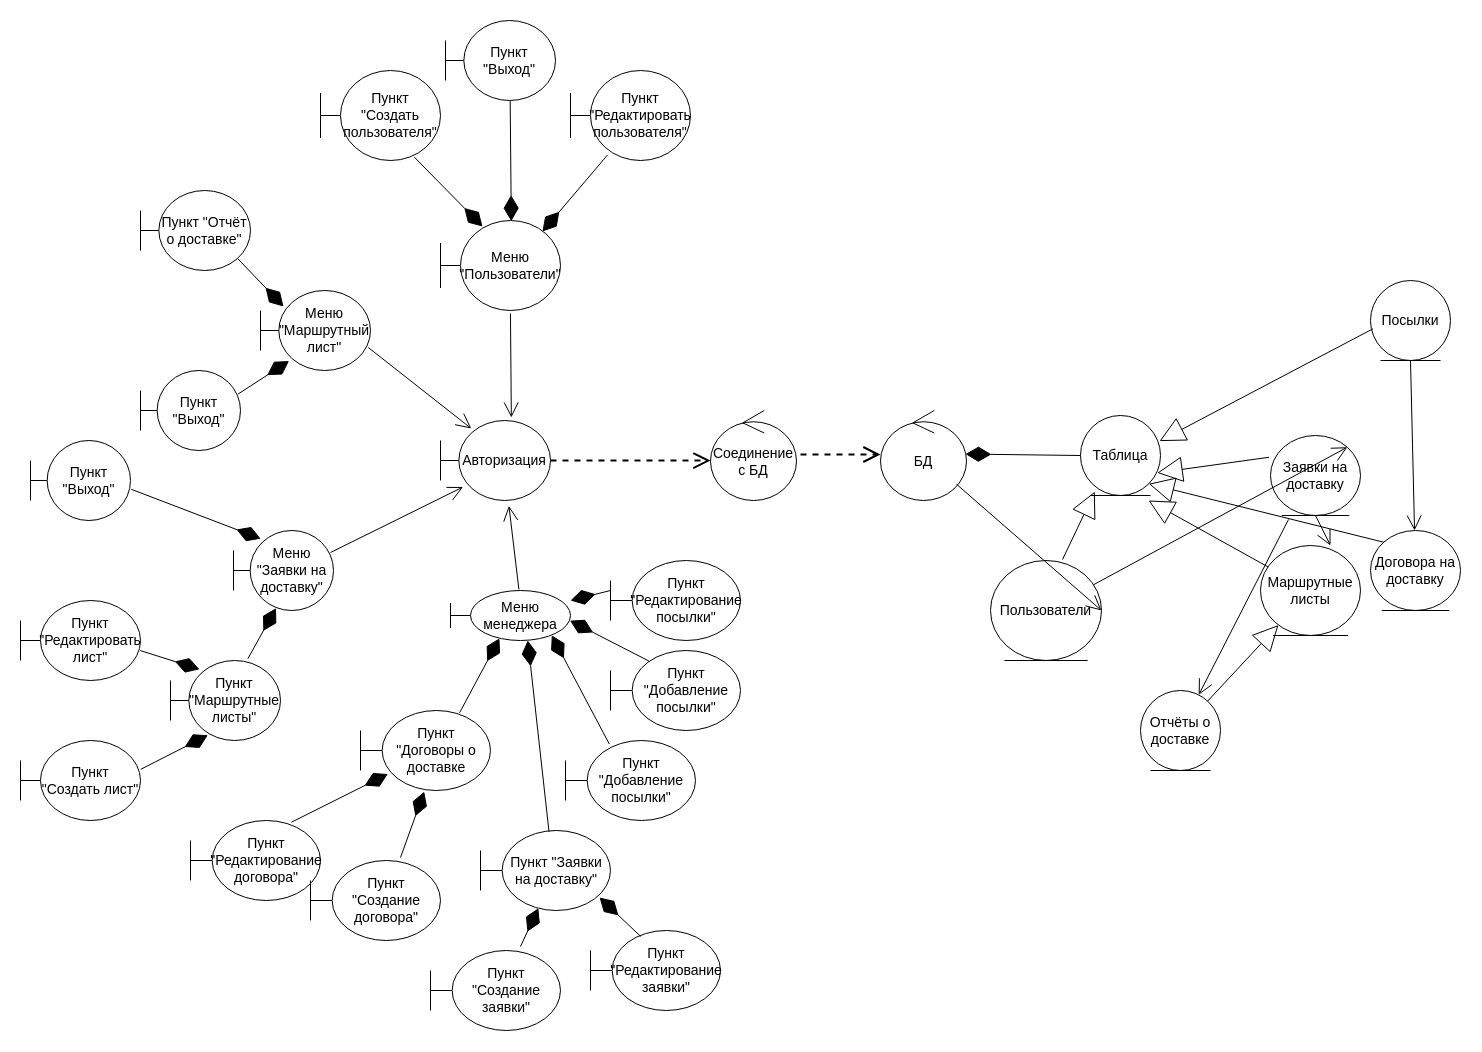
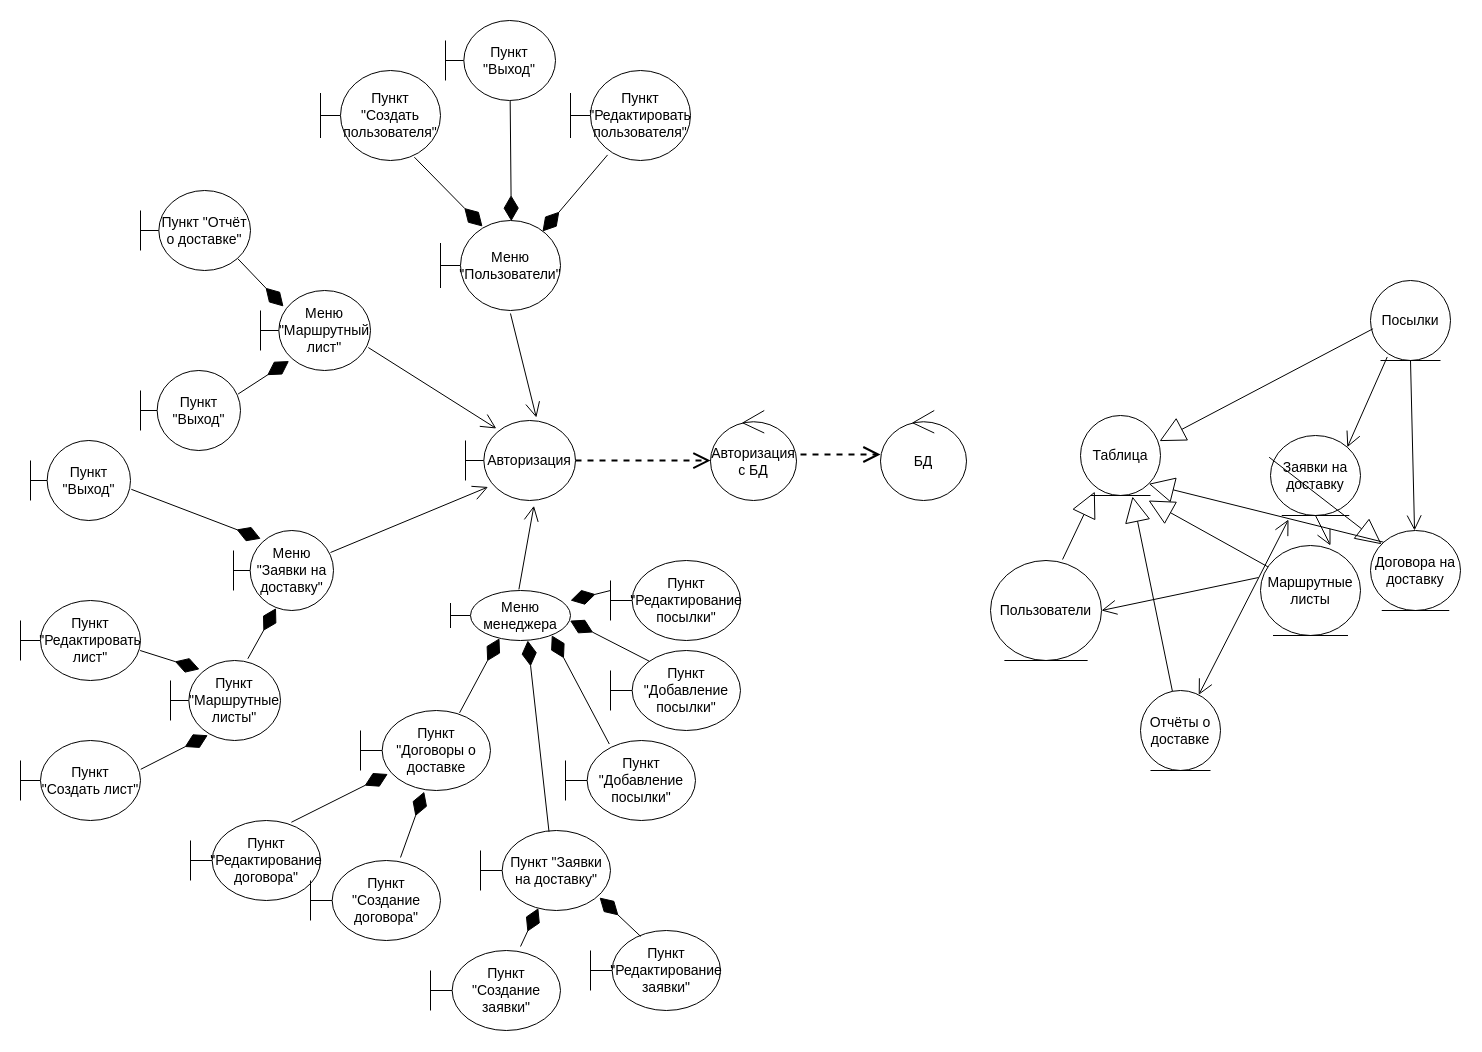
(1035, 455) -> none
(496, 461) -> (521, 461)
(754, 462) -> (754, 462)
(1226, 463) -> (1315, 493)
(1219, 517) -> (1368, 401)
(1287, 523) -> (1286, 524)
(1029, 547) -> (1179, 594)
(1234, 672) -> (1155, 607)
